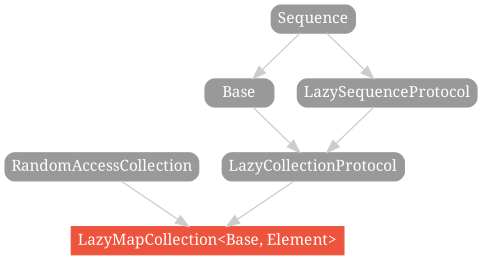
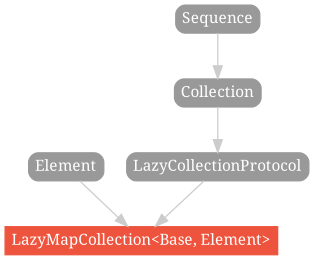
(239, 93) -> (218, 93)
(387, 93) -> none
(102, 167) -> (66, 167)
